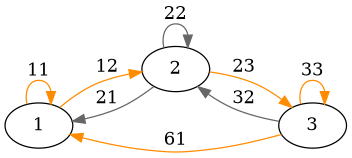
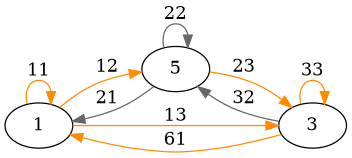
(176, 69) -> (176, 69)
none -> (169, 126)
